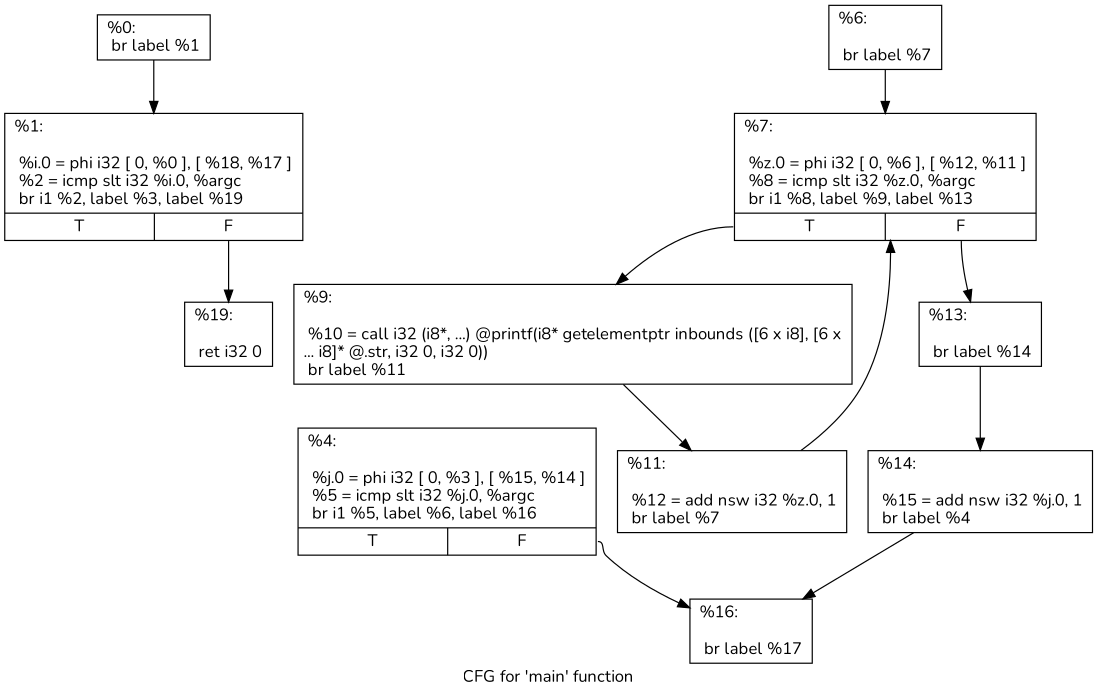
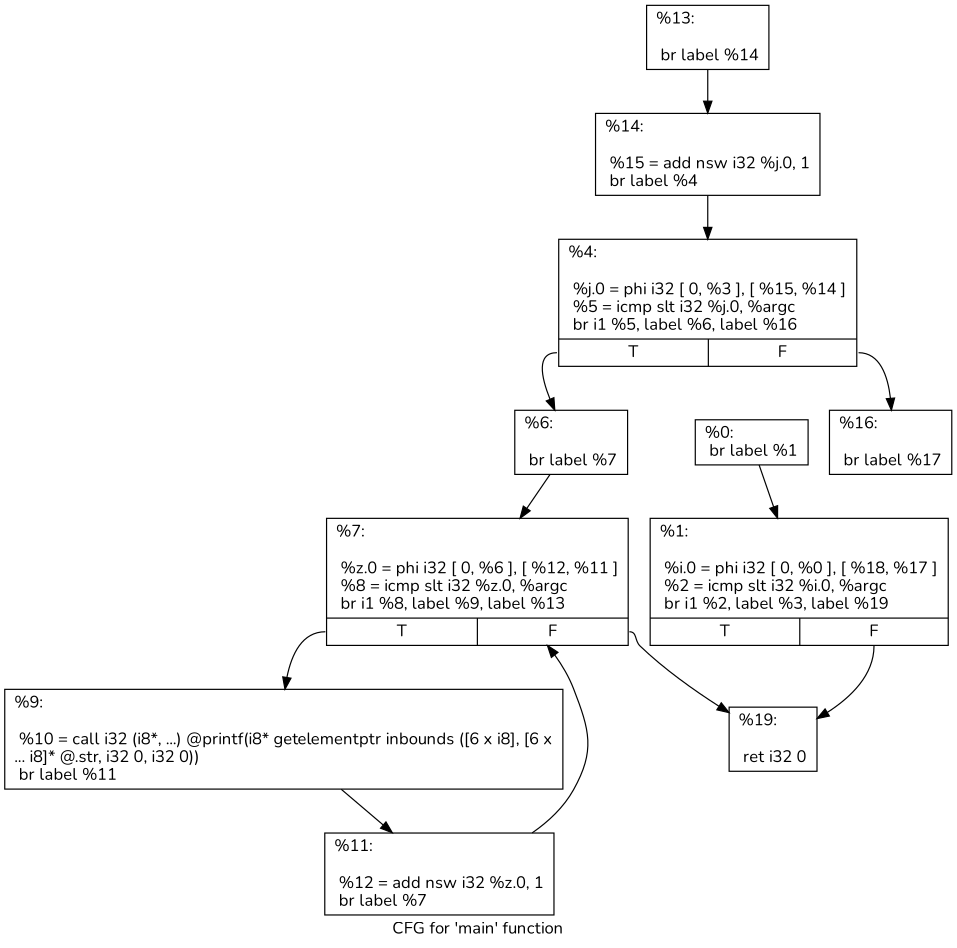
(963, 266) -> (671, 672)
none -> (543, 372)
(863, 563) -> (708, 211)
